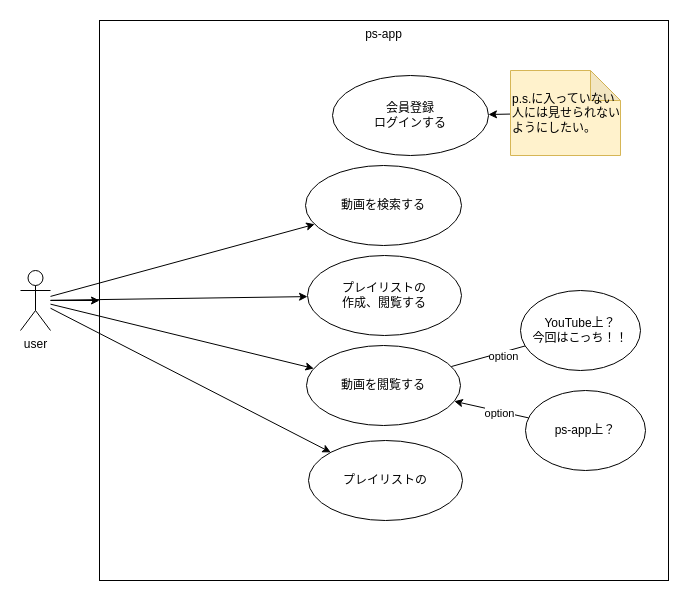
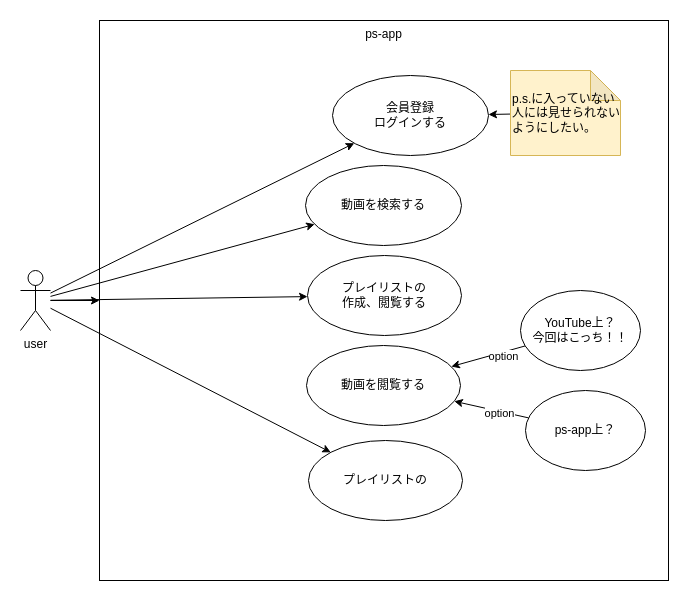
(179, 336) -> (200, 220)
(456, 365) -> (459, 364)
